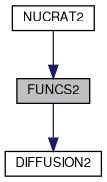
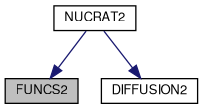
(53, 121) -> (118, 50)
